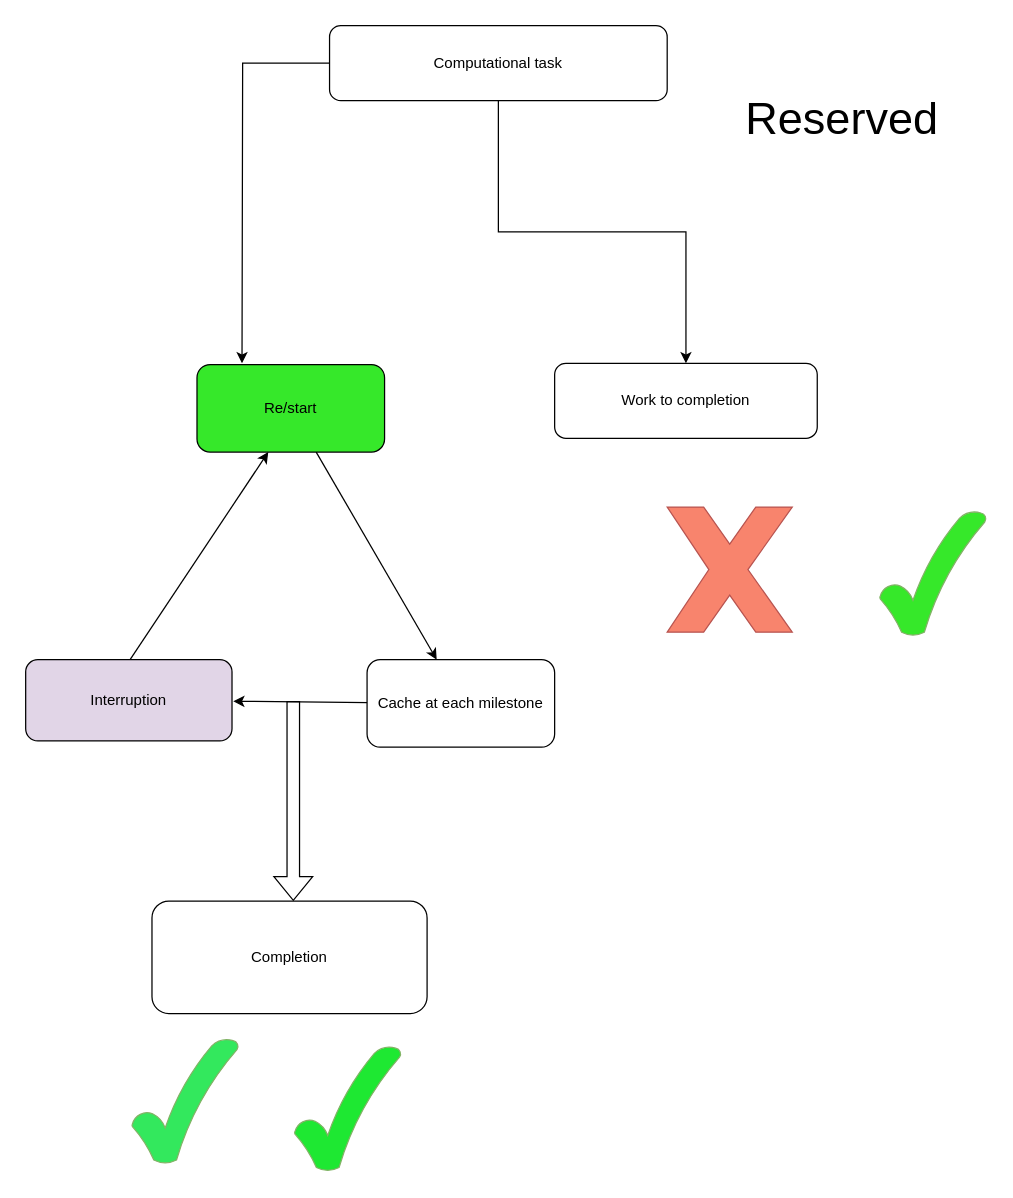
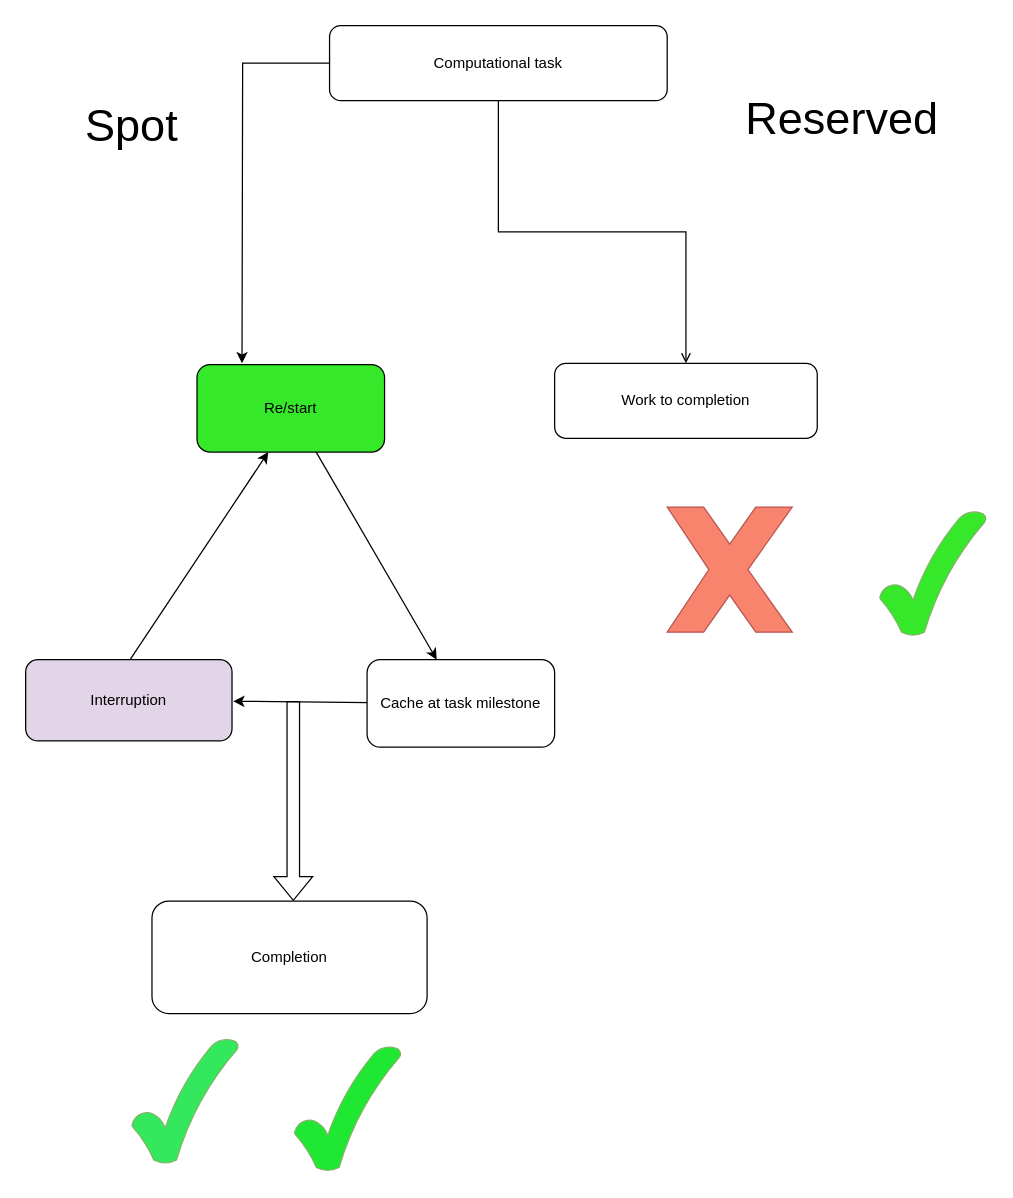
none -> (132, 126)
(686, 353) -> (686, 354)
(461, 703) -> (461, 703)
